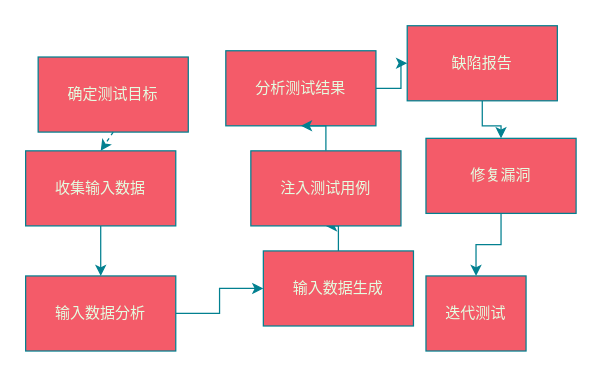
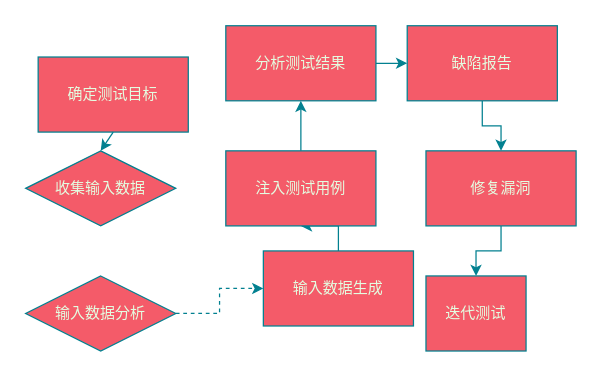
(301, 88) -> (301, 63)
(109, 139) -> (109, 139)
(501, 176) -> (501, 188)
(101, 188) -> (101, 188)
(326, 188) -> (301, 188)
(101, 247) -> none
(219, 305) -> (219, 305)
(101, 313) -> (101, 313)
